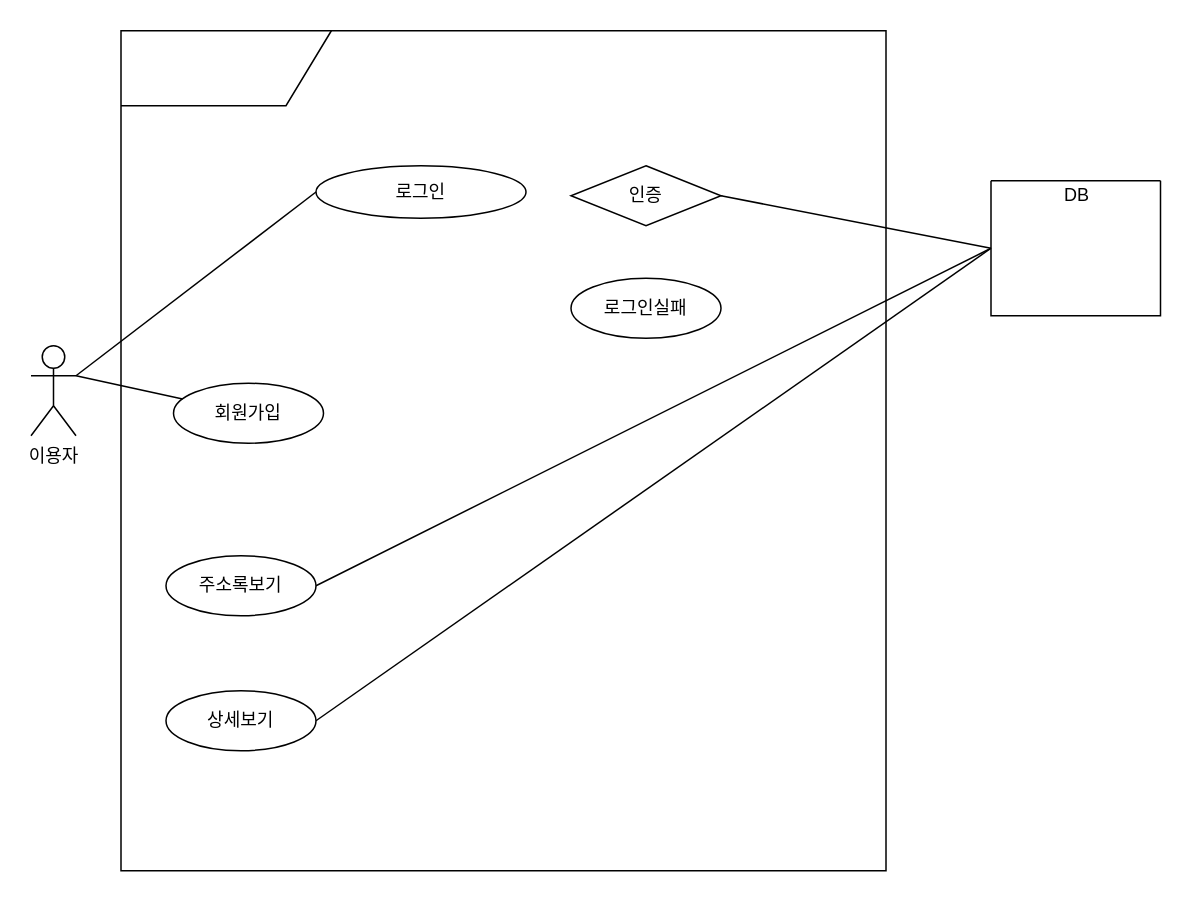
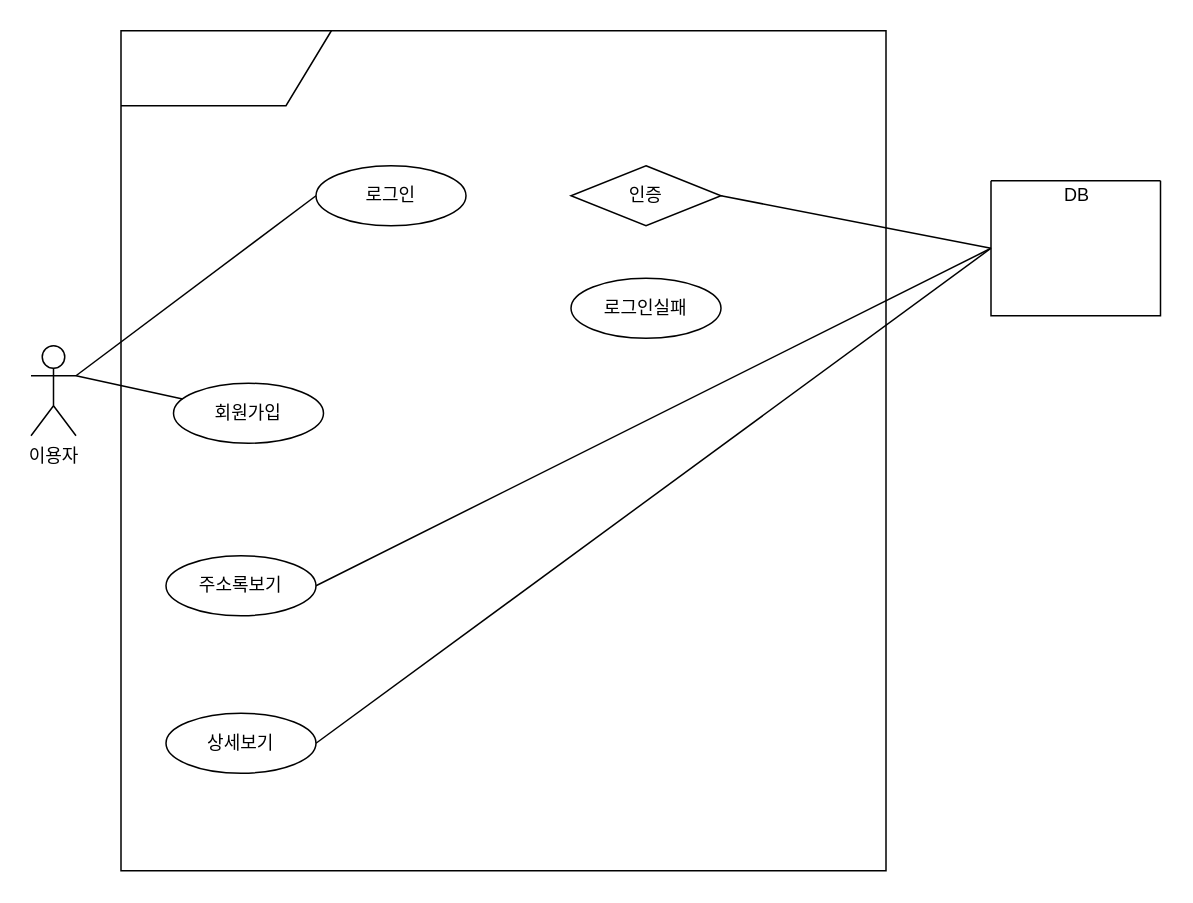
(421, 192) -> (391, 196)
(241, 721) -> (241, 743)
